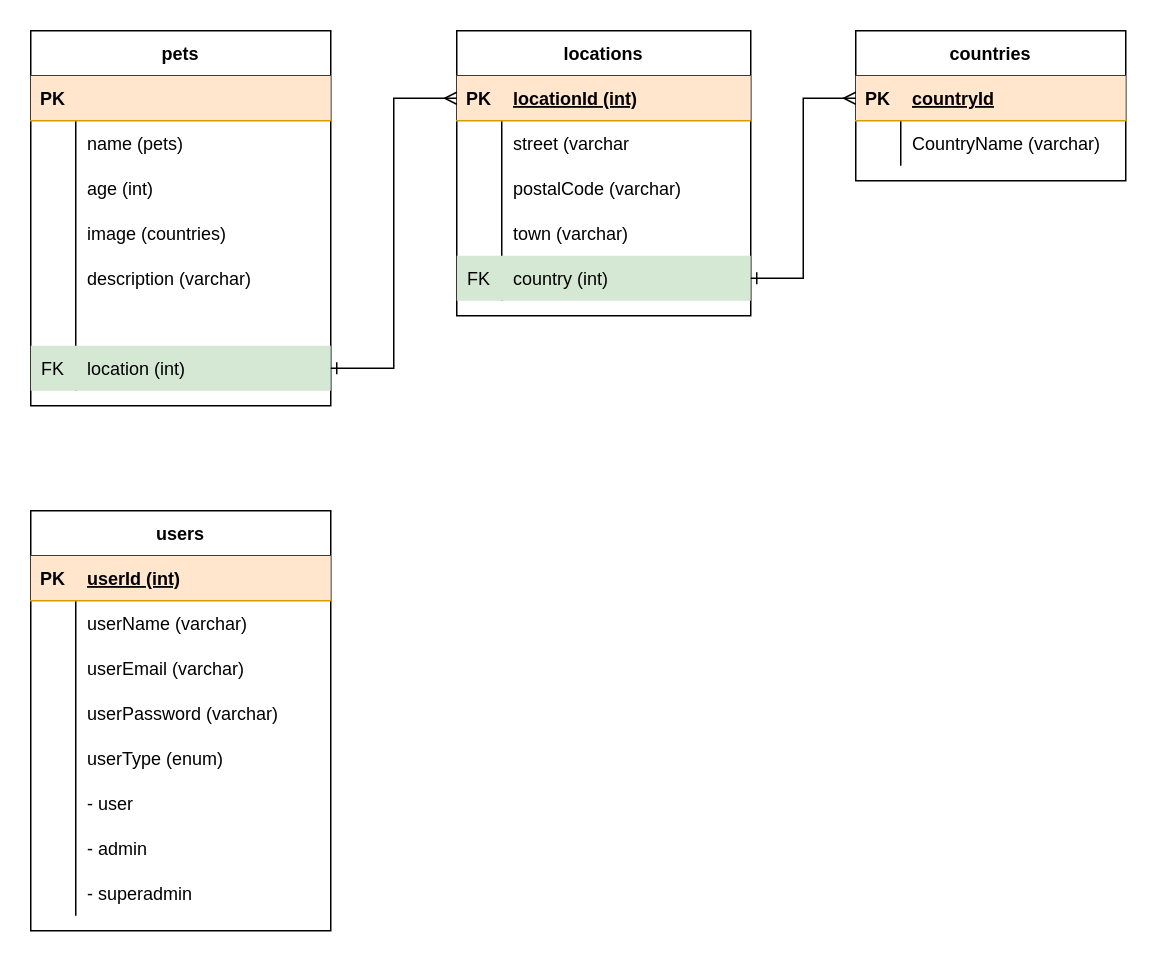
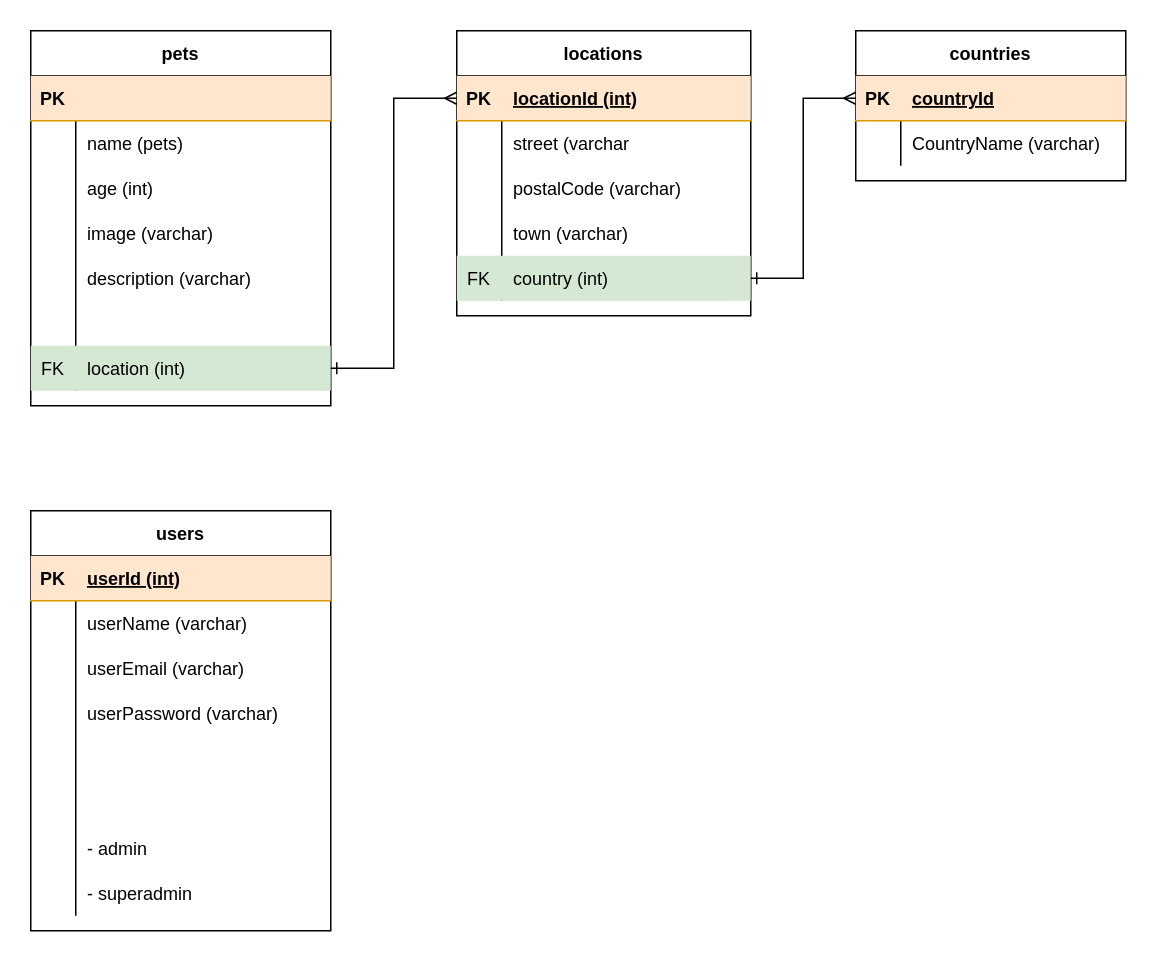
(166, 234) -> (158, 234)
(203, 758) -> none
(203, 803) -> none
